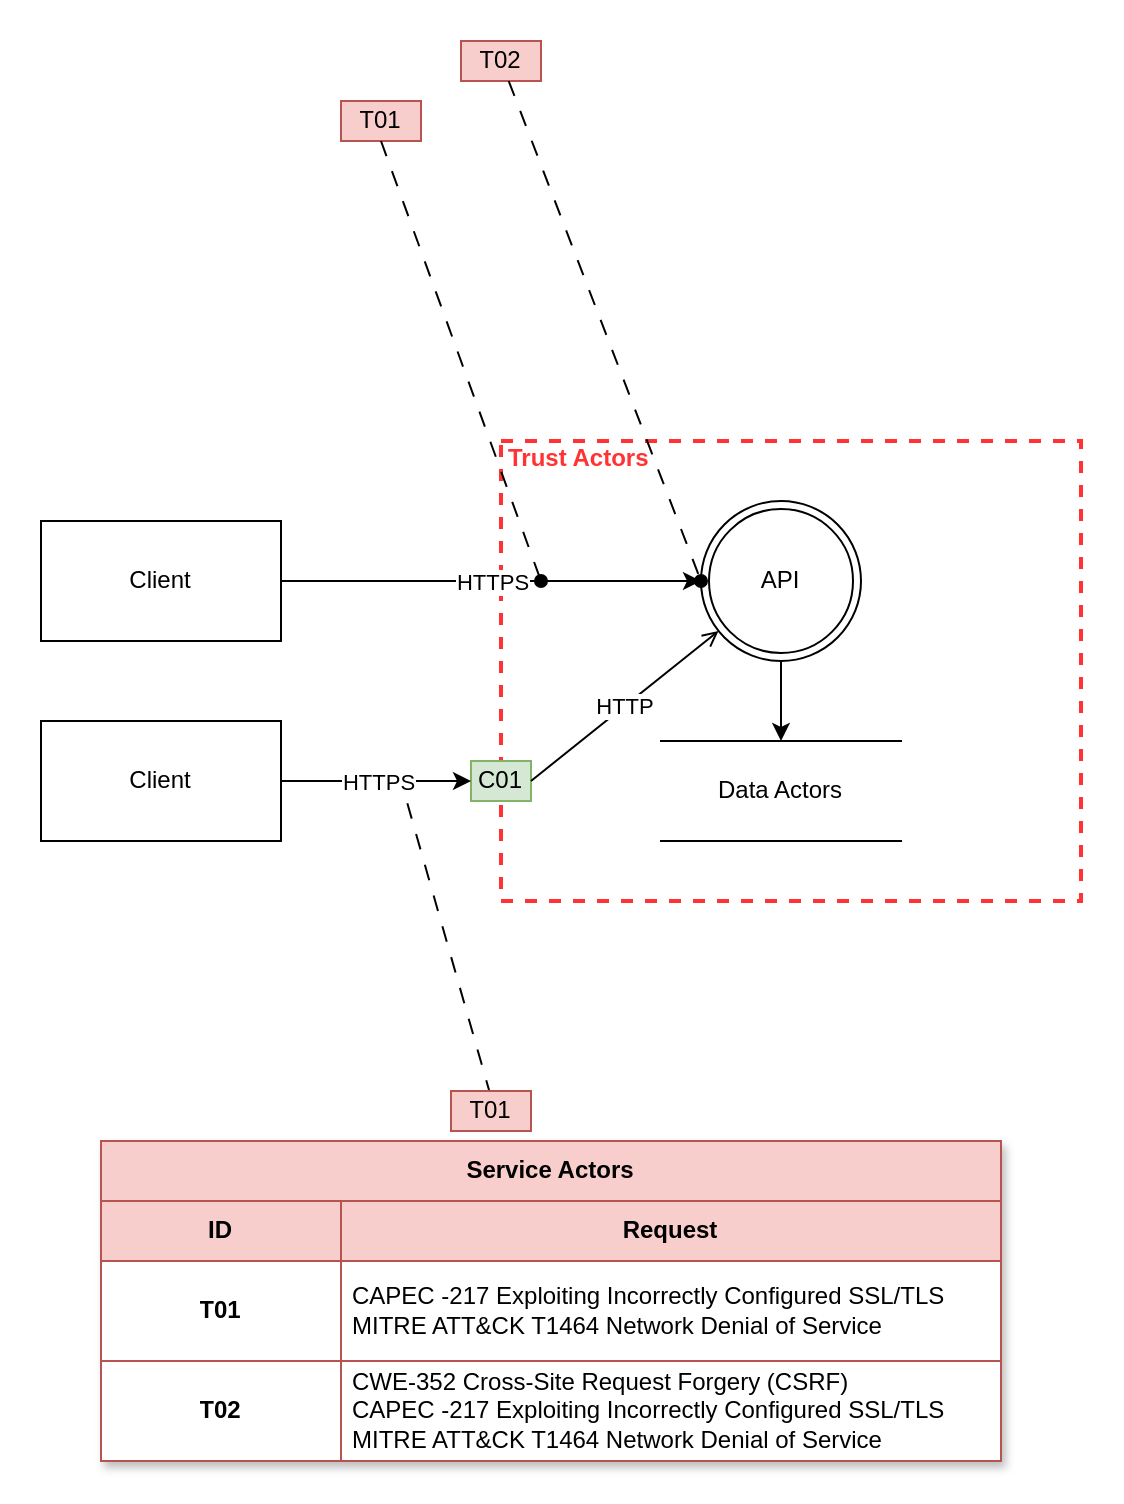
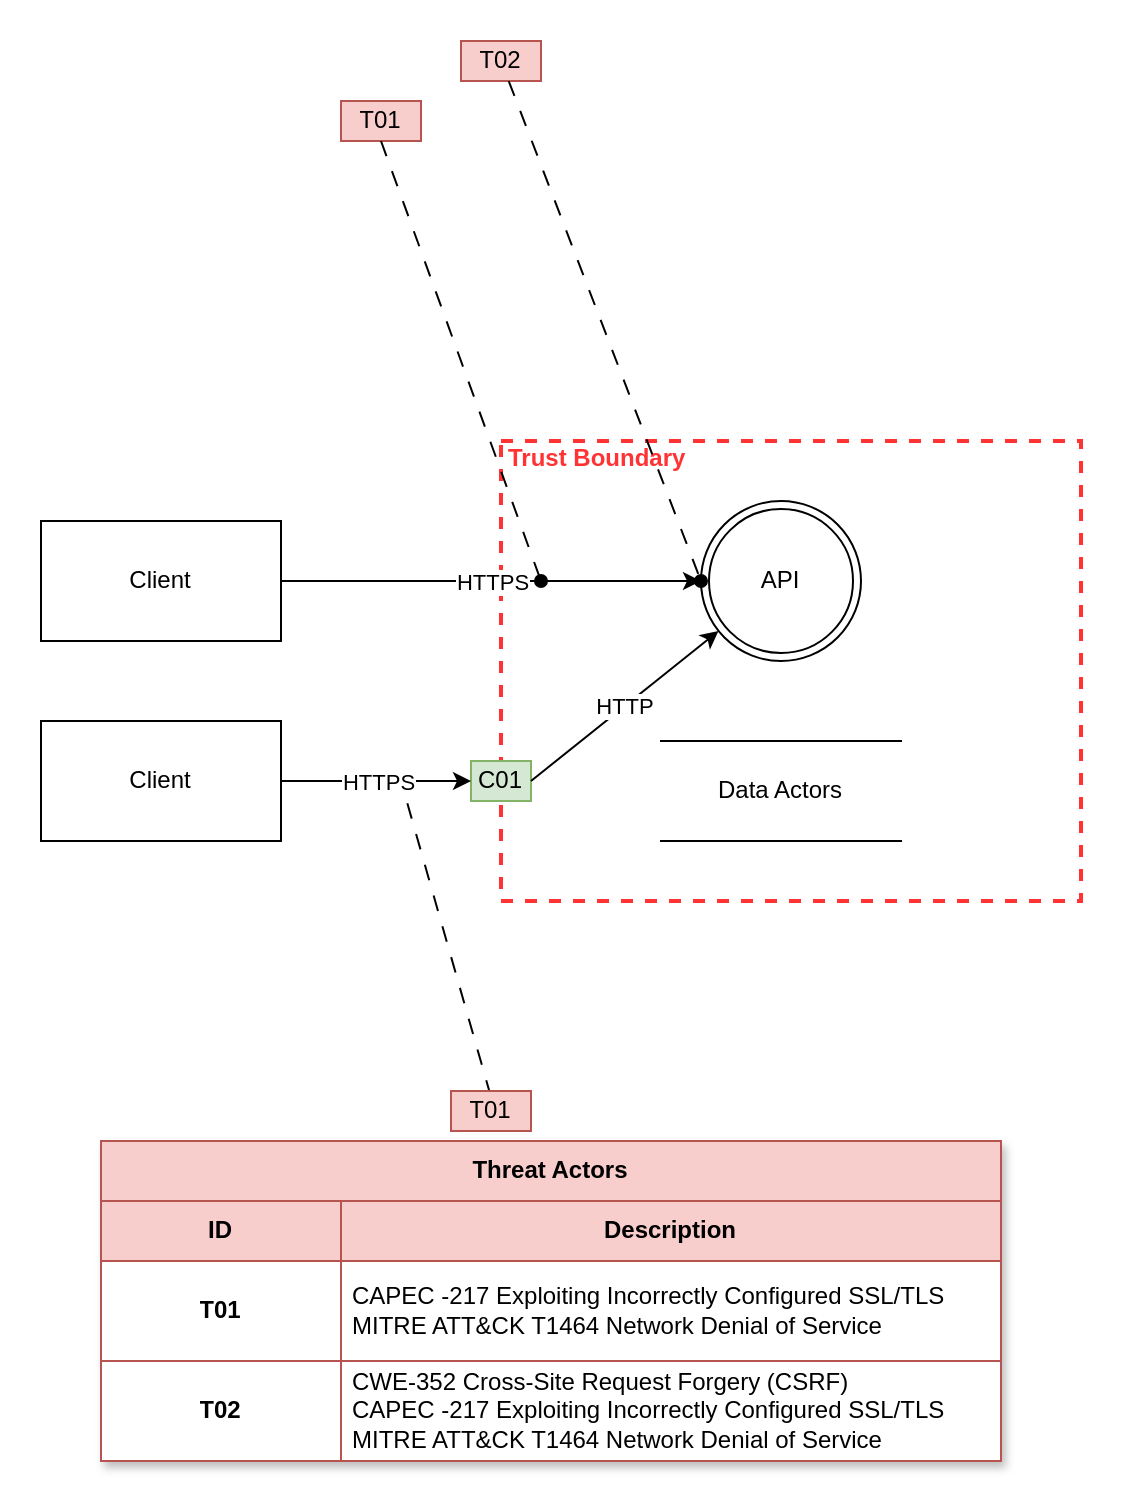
(587, 459) -> (600, 459)
(710, 638) -> (707, 640)
(781, 694) -> none
(551, 1171) -> (551, 1171)
(671, 1231) -> (671, 1231)
